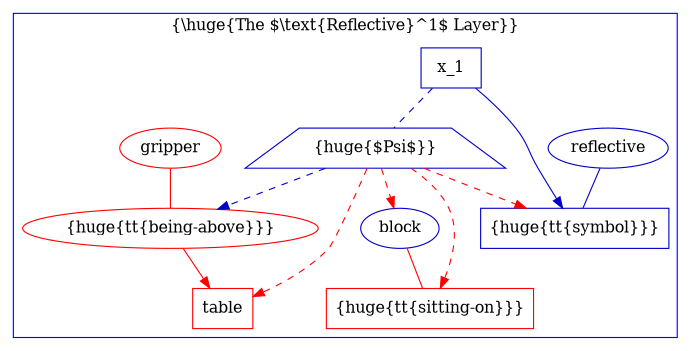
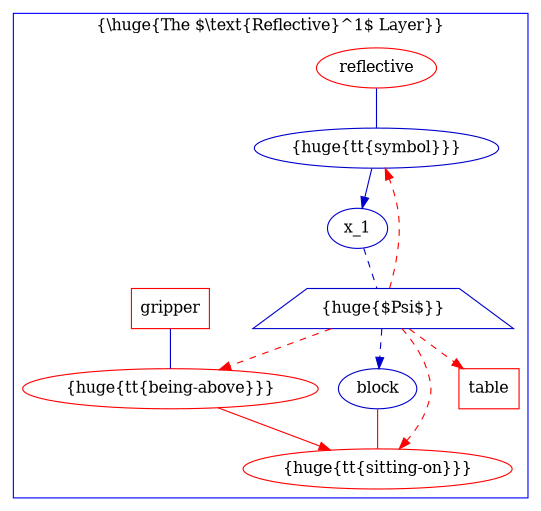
(451, 68) -> (358, 228)
(523, 138) -> (368, 183)
(170, 148) -> (170, 309)
(608, 148) -> (376, 68)
(386, 183) -> (381, 343)
(277, 187) -> (281, 347)
(170, 188) -> (170, 349)
(575, 228) -> (376, 148)
(193, 264) -> (269, 427)
(430, 309) -> (378, 469)
